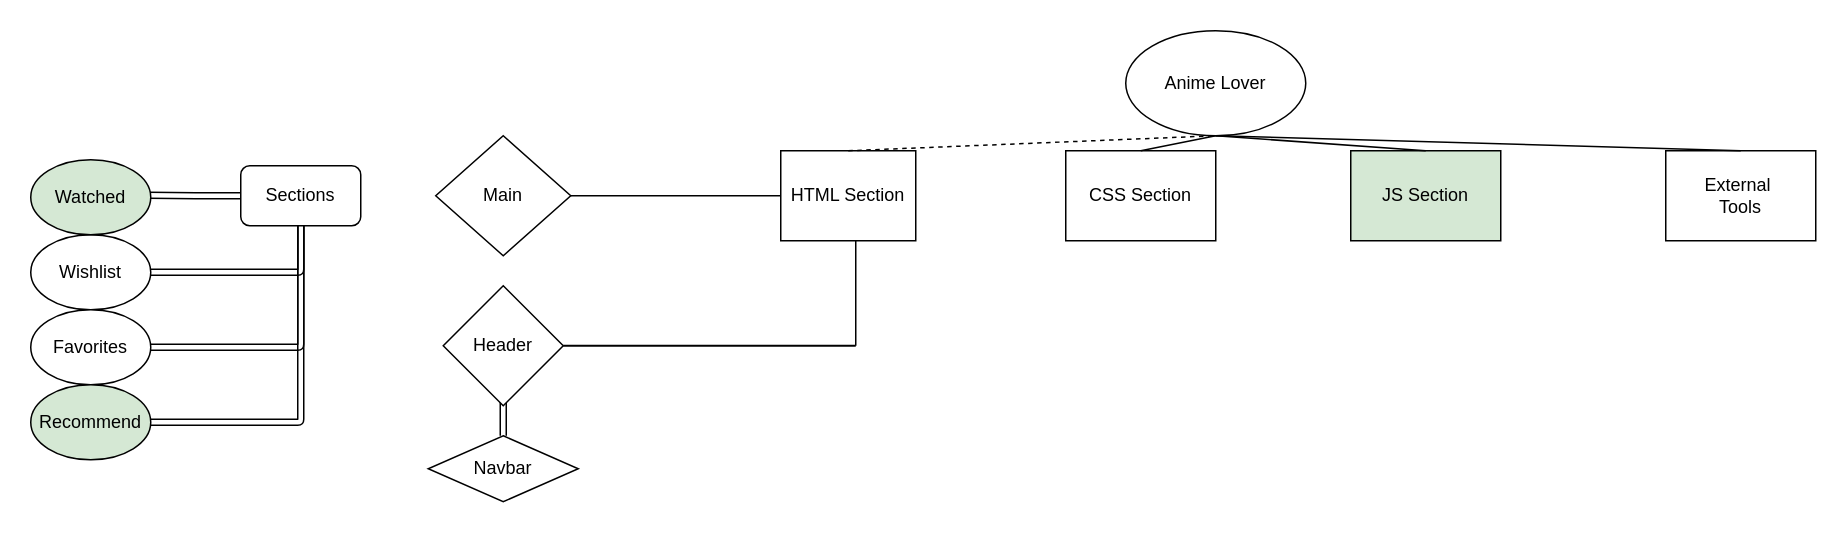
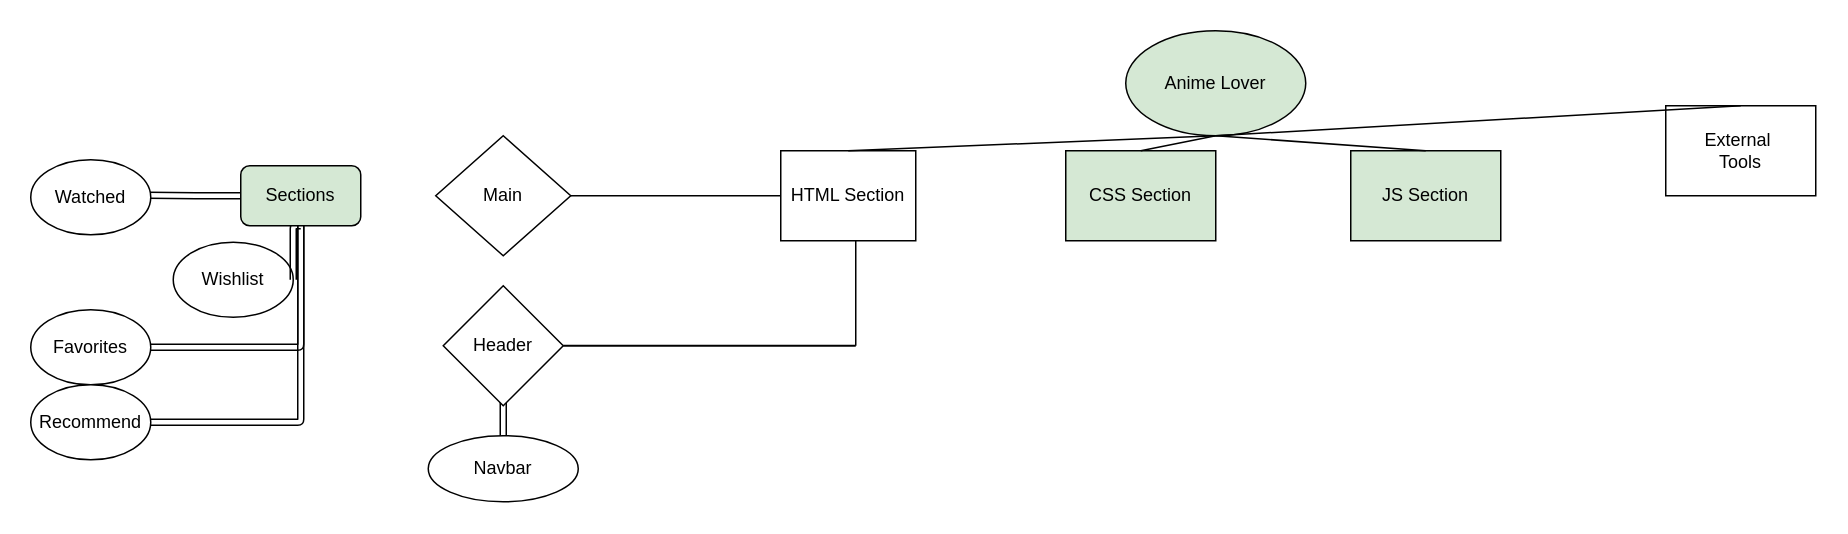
(1216, 83) -> (1216, 83)
(1031, 143) -> (1031, 143)
(301, 196) -> (301, 196)
(1141, 196) -> (1141, 196)
(1741, 196) -> (1741, 151)
(91, 197) -> (91, 197)
(91, 272) -> (233, 280)
(91, 422) -> (91, 422)
(503, 469) -> (503, 469)
